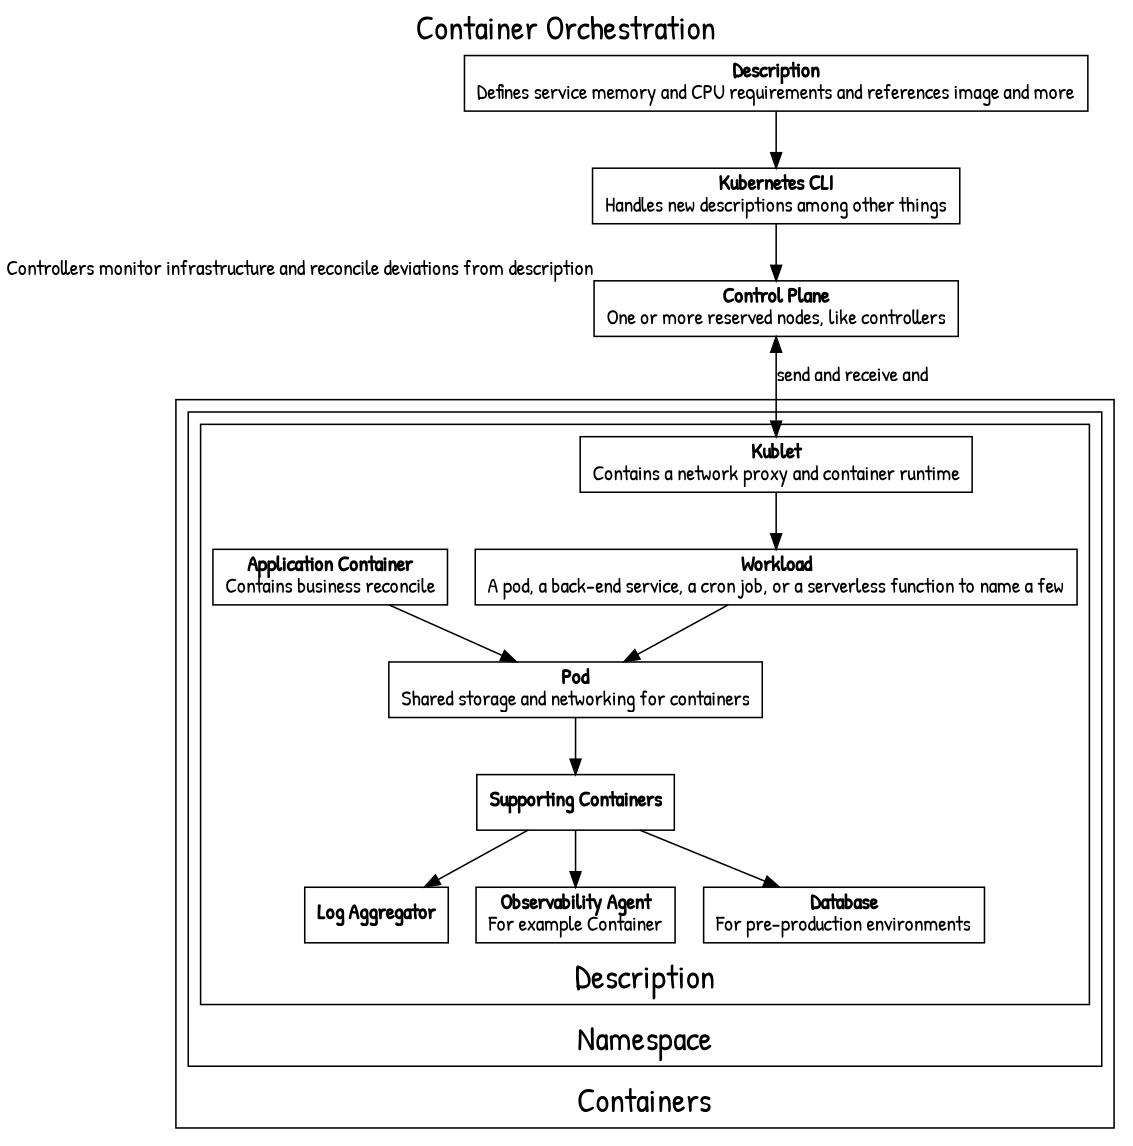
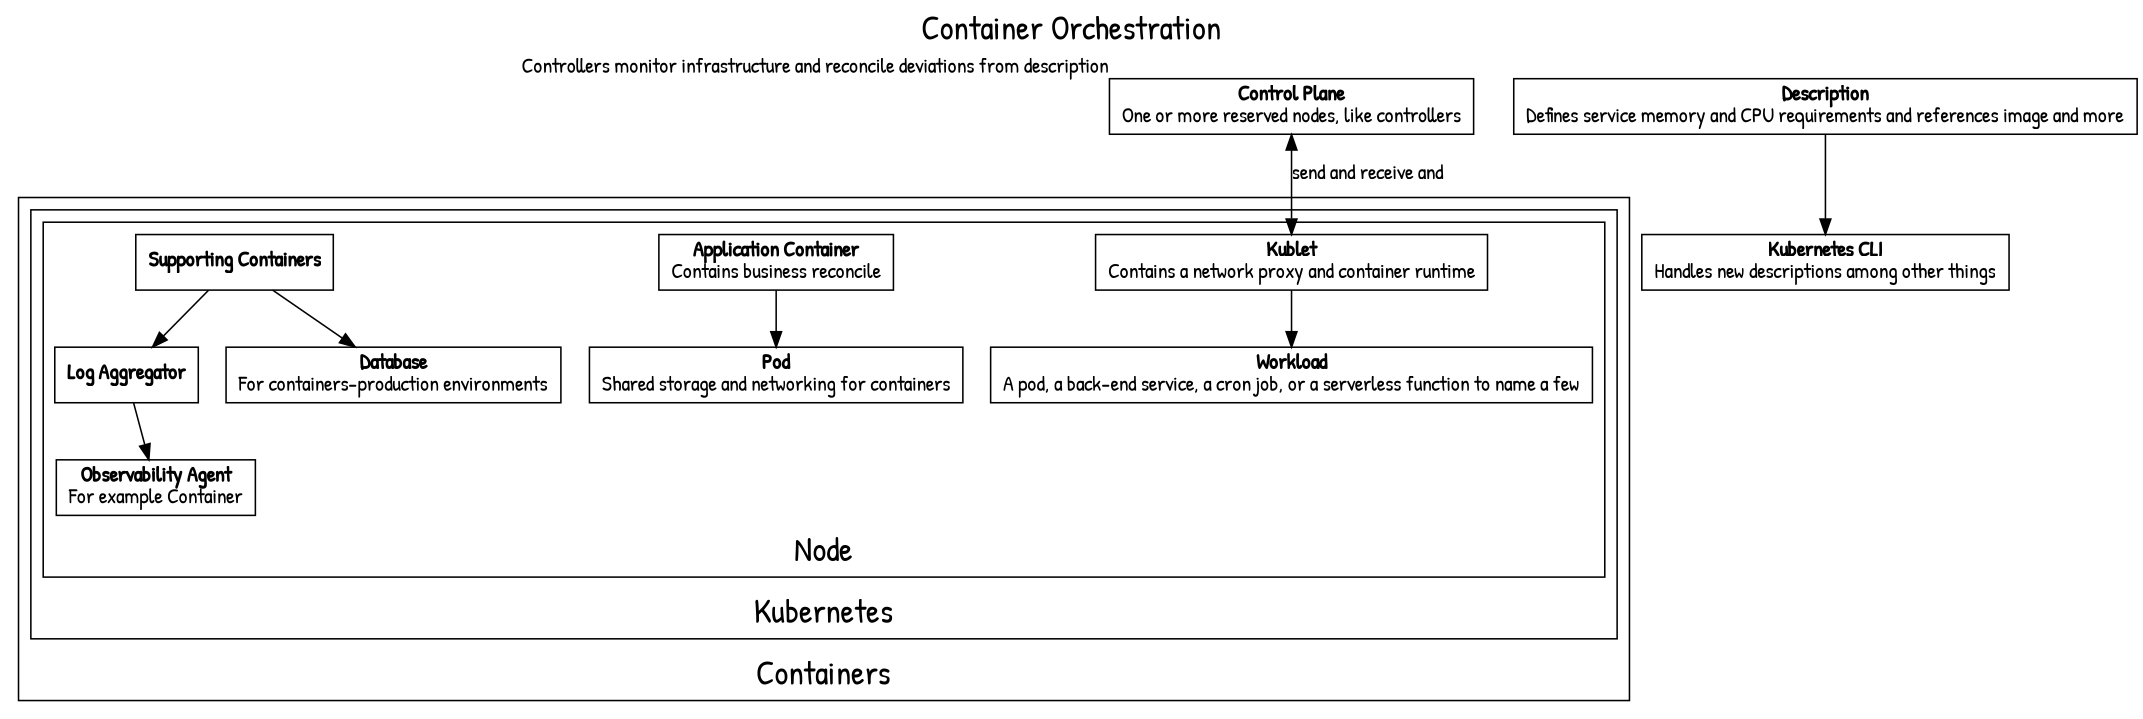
(776, 245) -> none
(683, 630) -> none
(576, 738) -> none
(576, 851) -> (139, 424)
(844, 924) -> (393, 384)
(645, 980) -> (824, 552)
(645, 1042) -> (824, 614)
